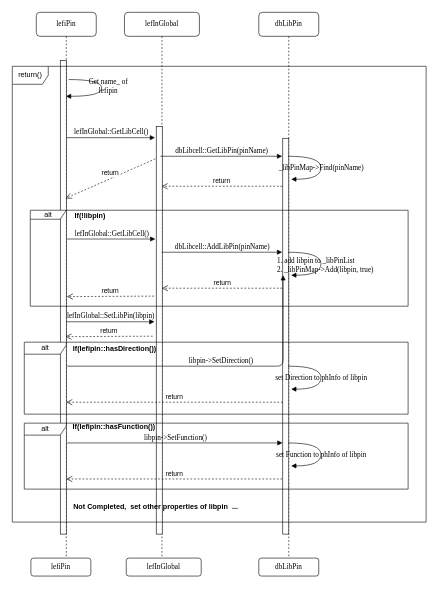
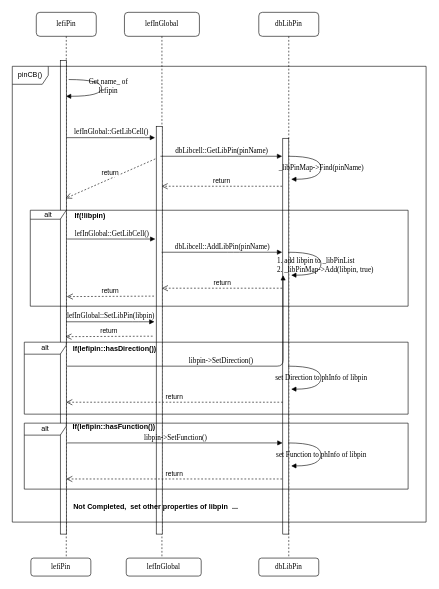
(30, 75) -> (30, 75)
